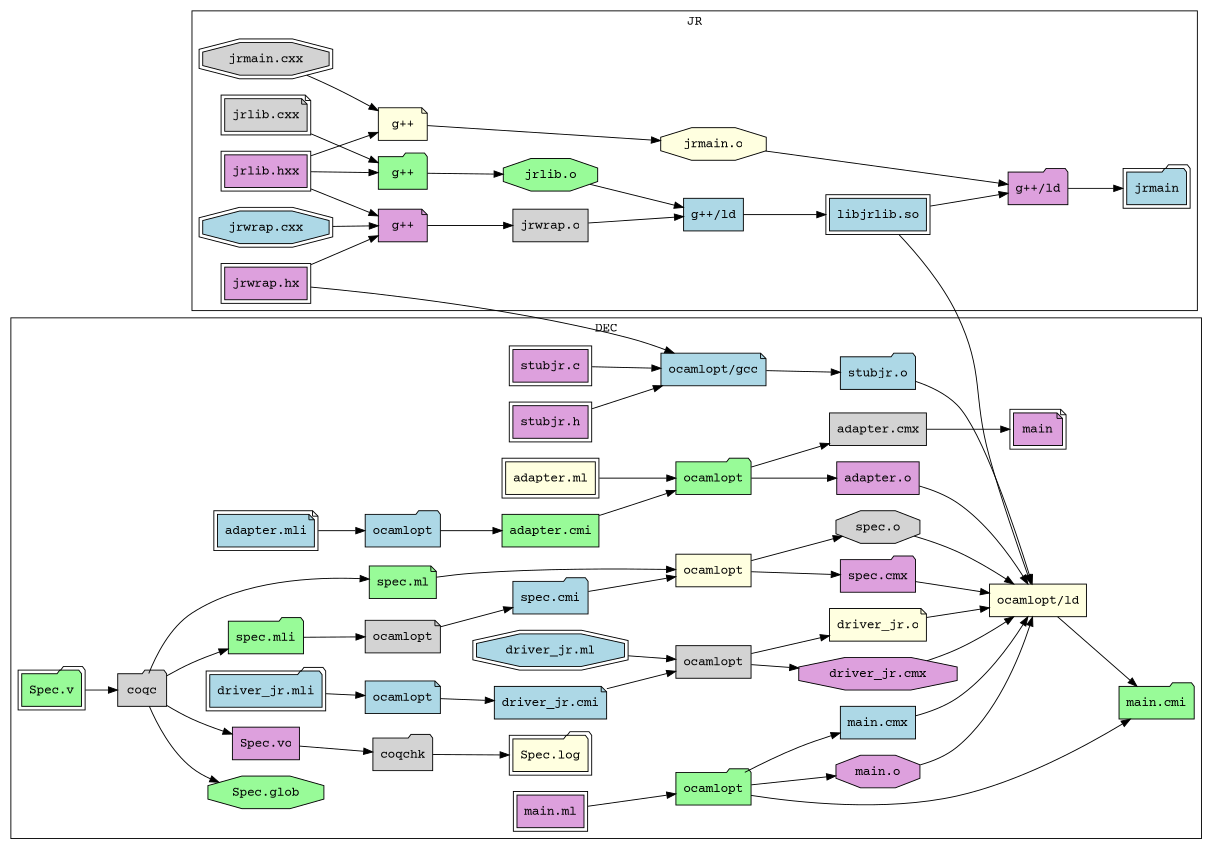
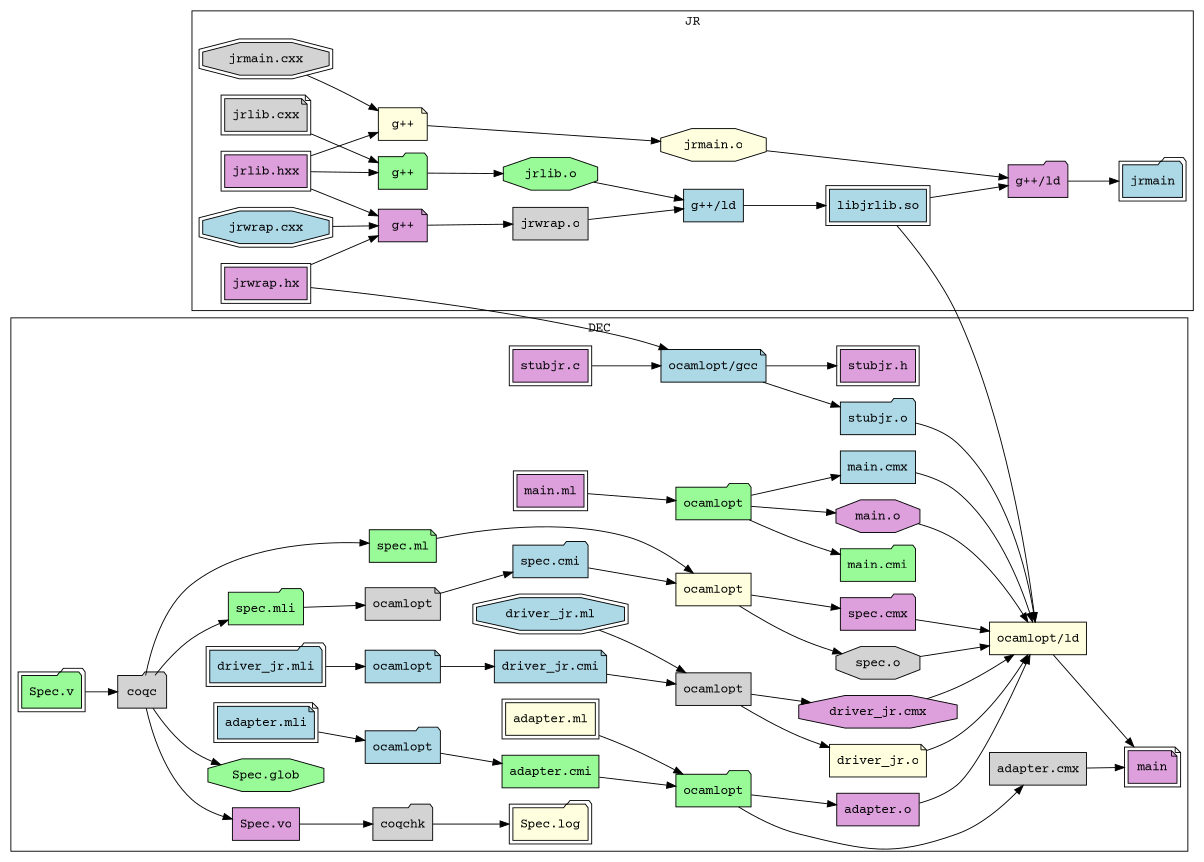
(623, 399) -> (797, 366)
(1094, 648) -> (1091, 697)
